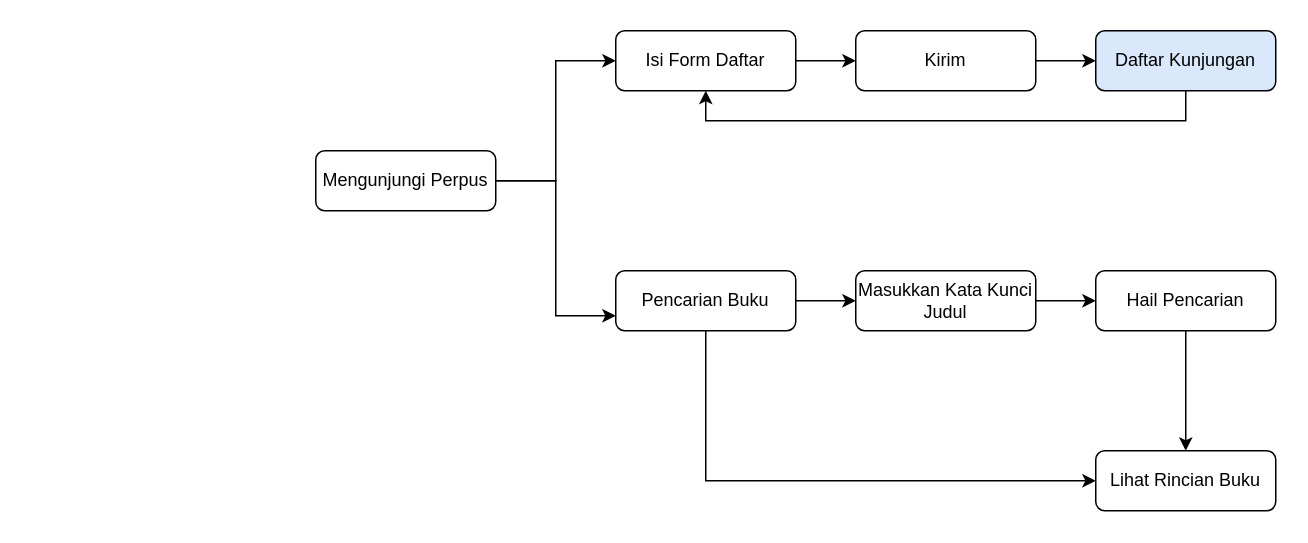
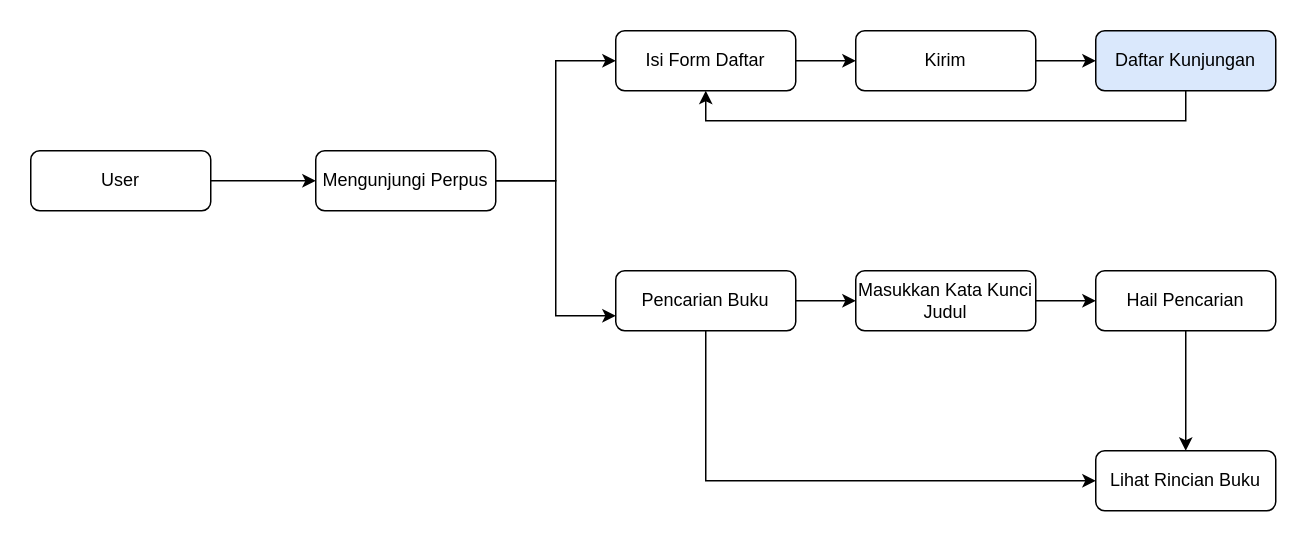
none -> (121, 181)
none -> (258, 181)
